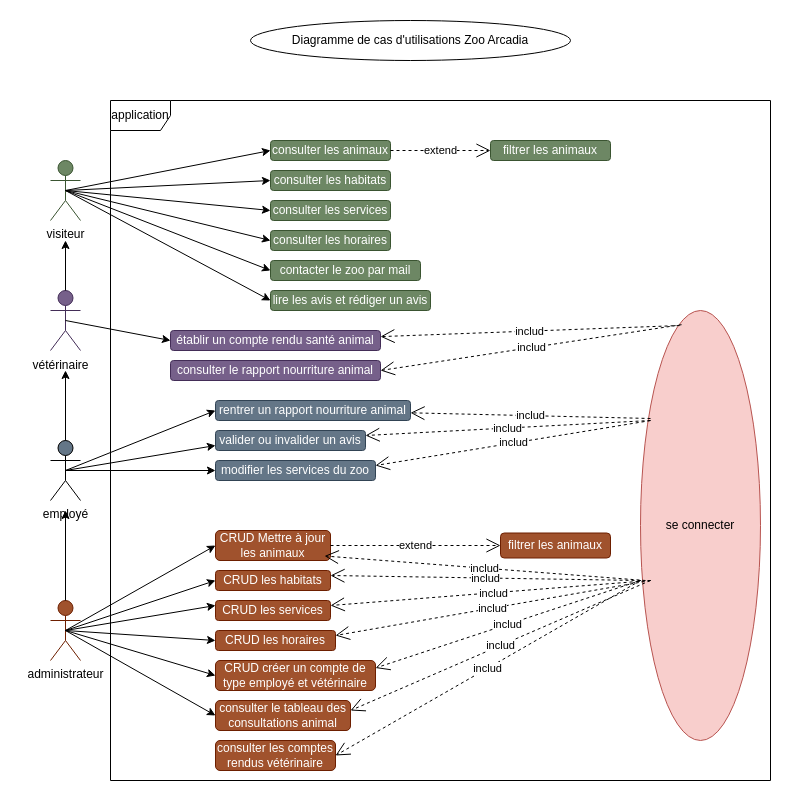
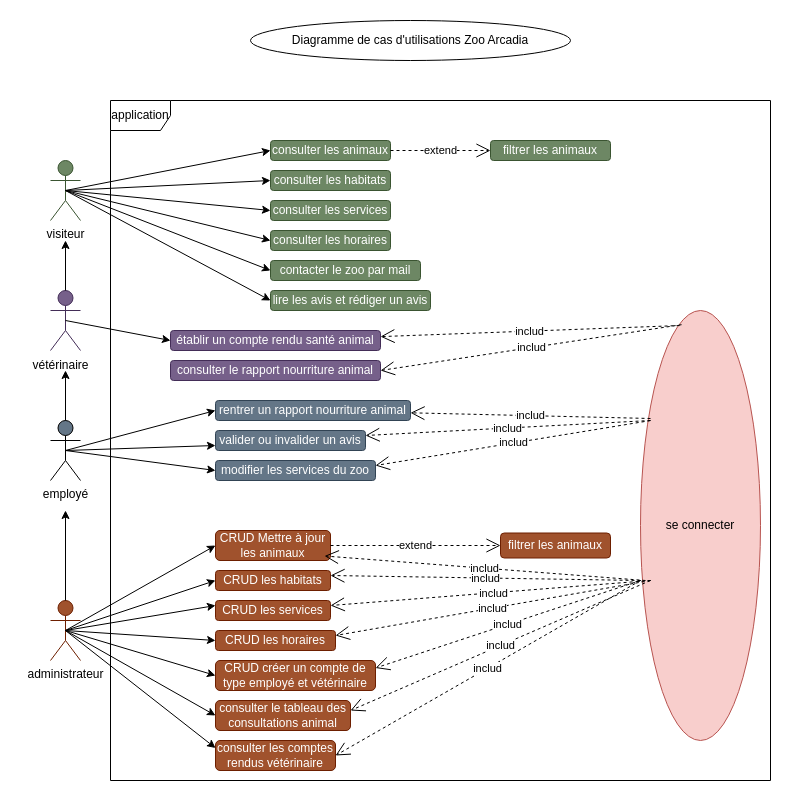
(66, 471) -> (66, 451)
none -> (140, 689)
